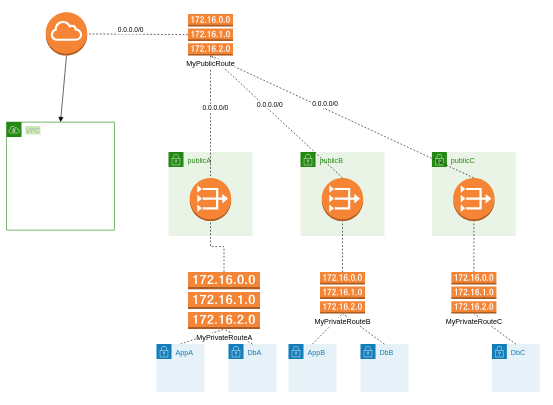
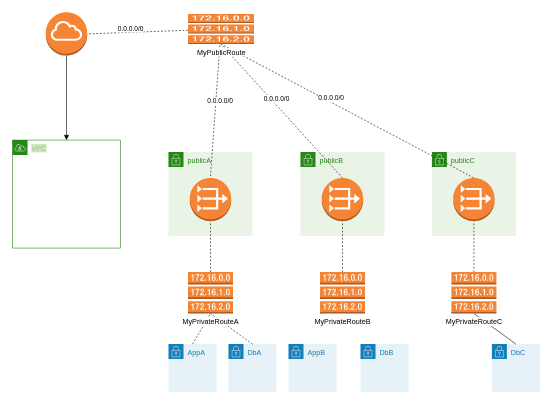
(210, 35) -> (221, 29)
(60, 176) -> (66, 194)
(224, 301) -> (210, 293)
(321, 335) -> none
(371, 335) -> none
(503, 335) -> (503, 335)
(180, 368) -> (192, 368)
